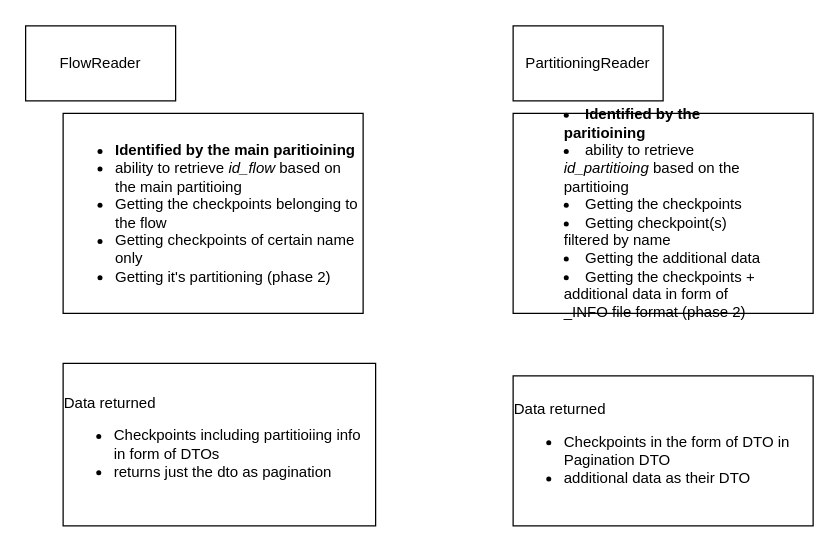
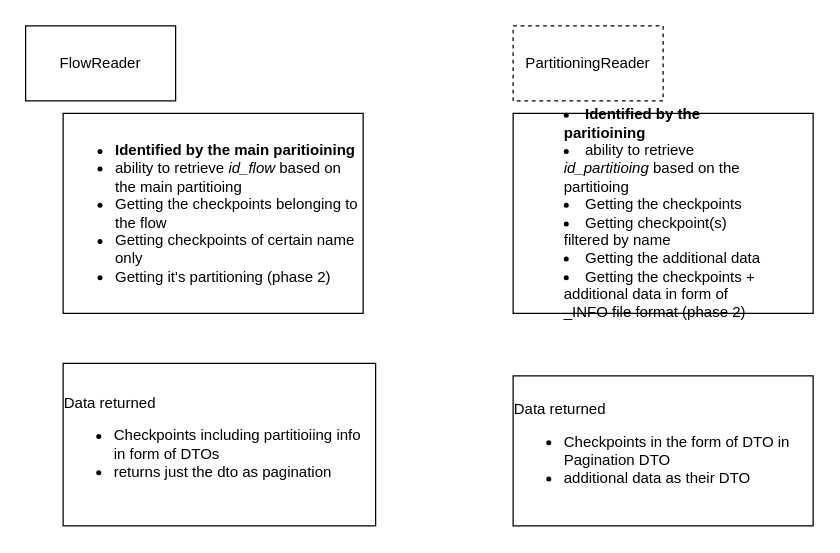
(588, 63) -> (588, 63)
